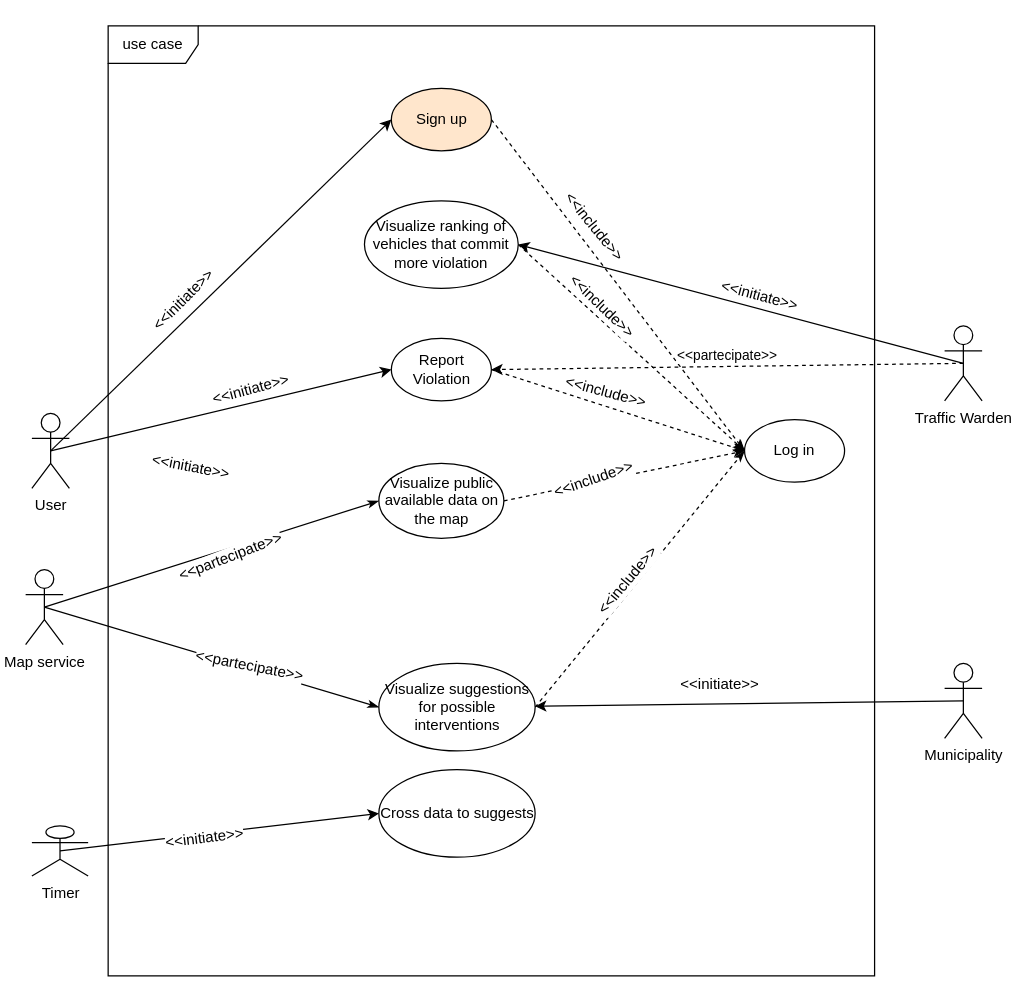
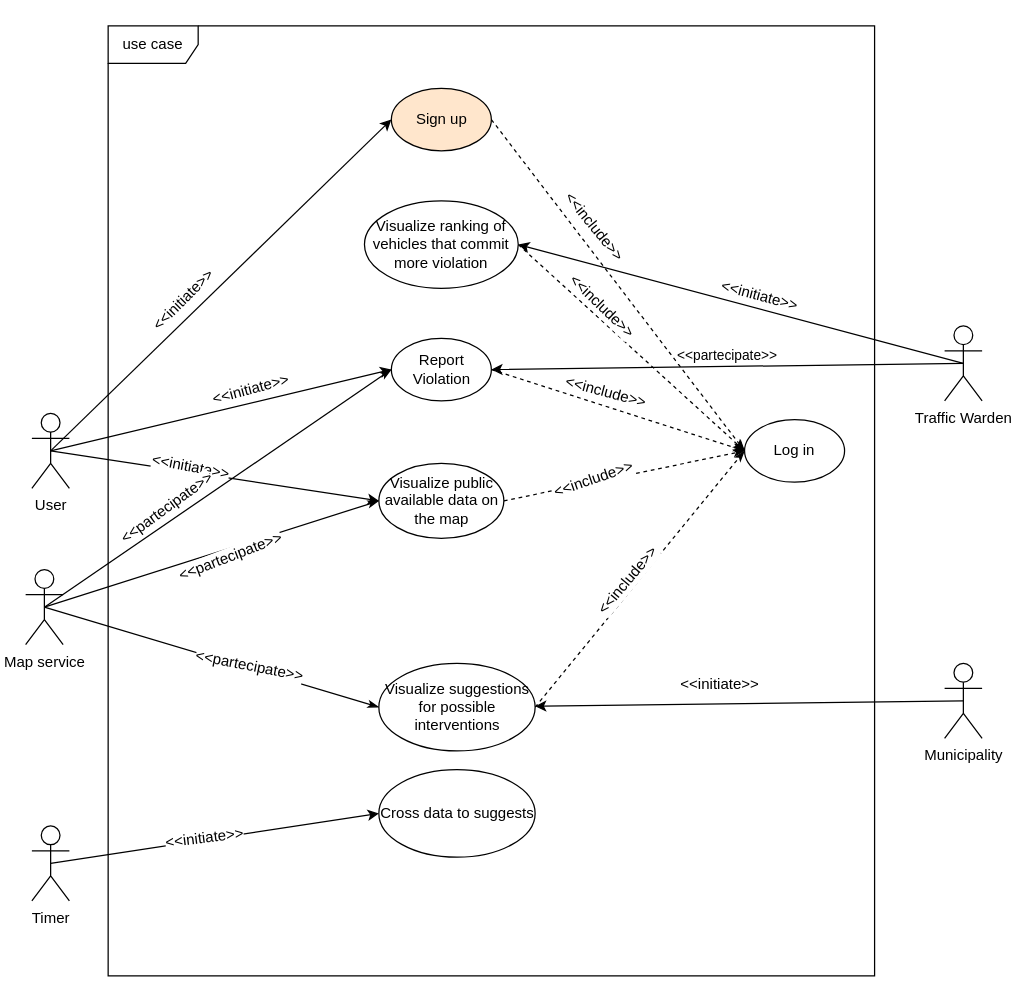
(729, 366) -> (729, 366)
none -> (218, 488)
none -> (298, 488)
(60, 851) -> (51, 863)
